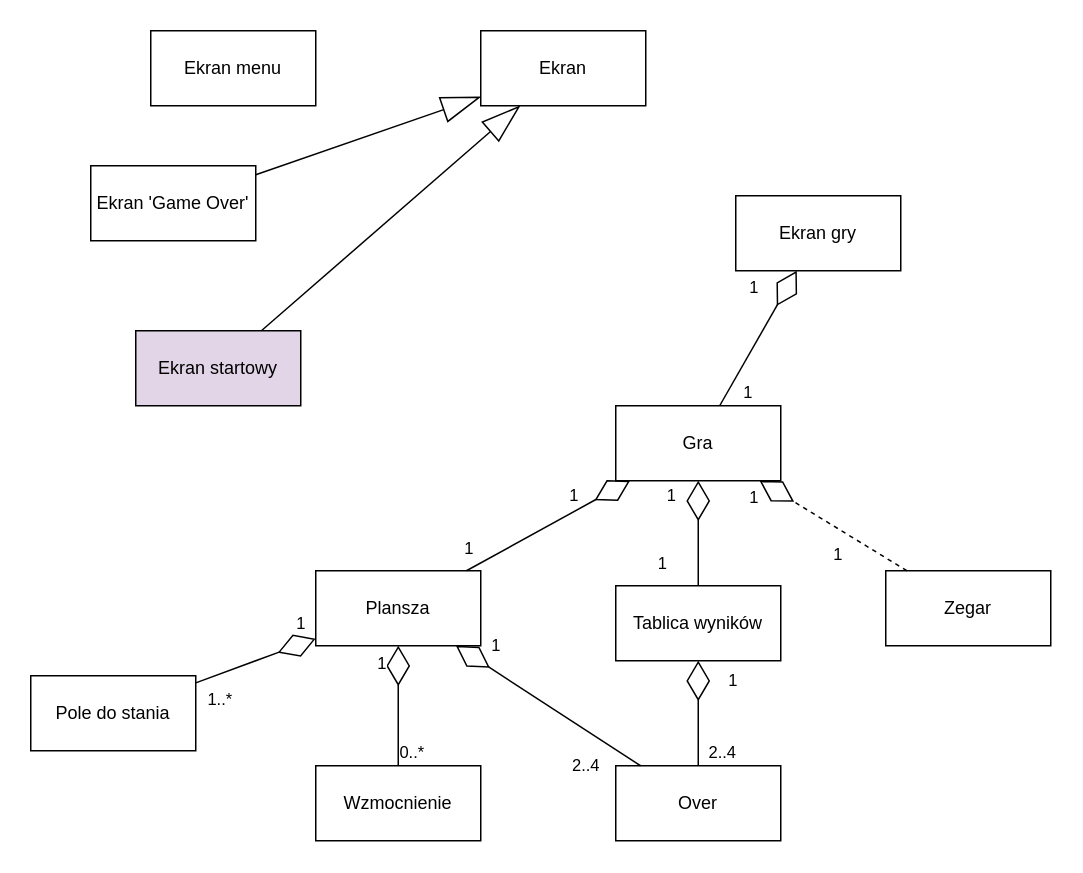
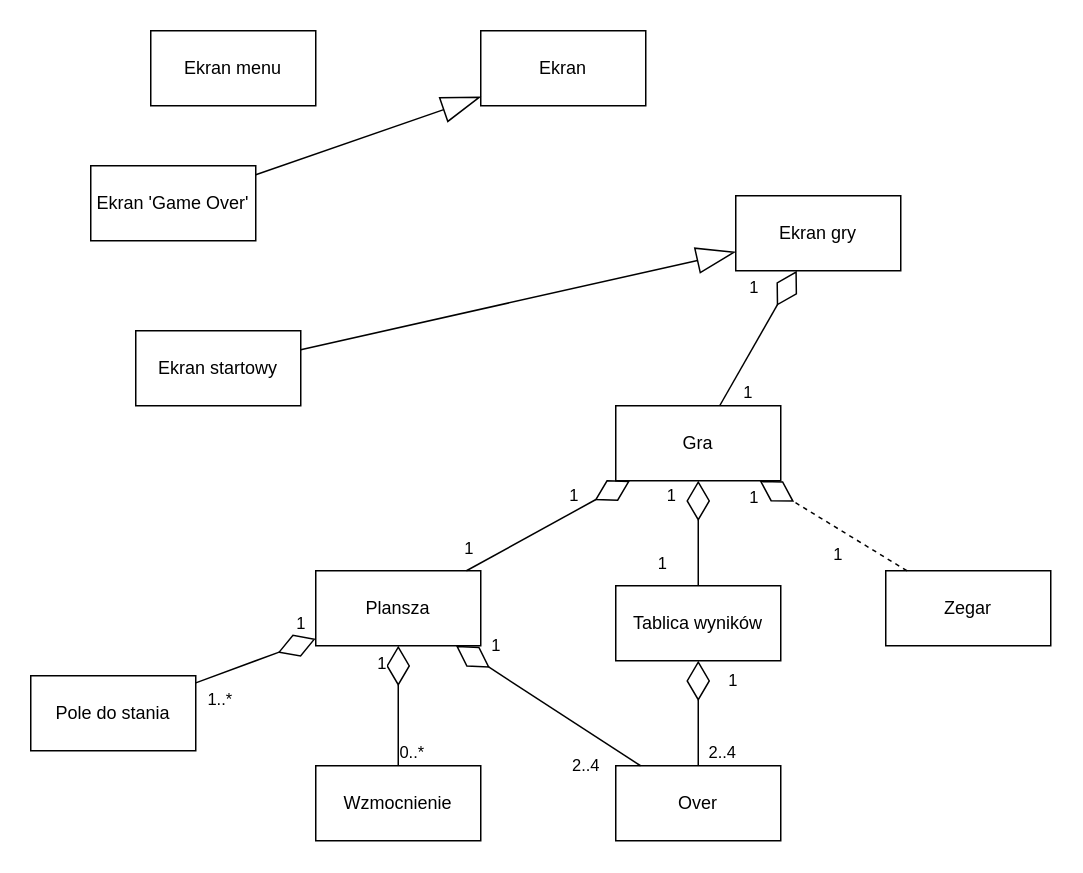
(376, 231) -> (499, 305)
(218, 368) -> (218, 368)
